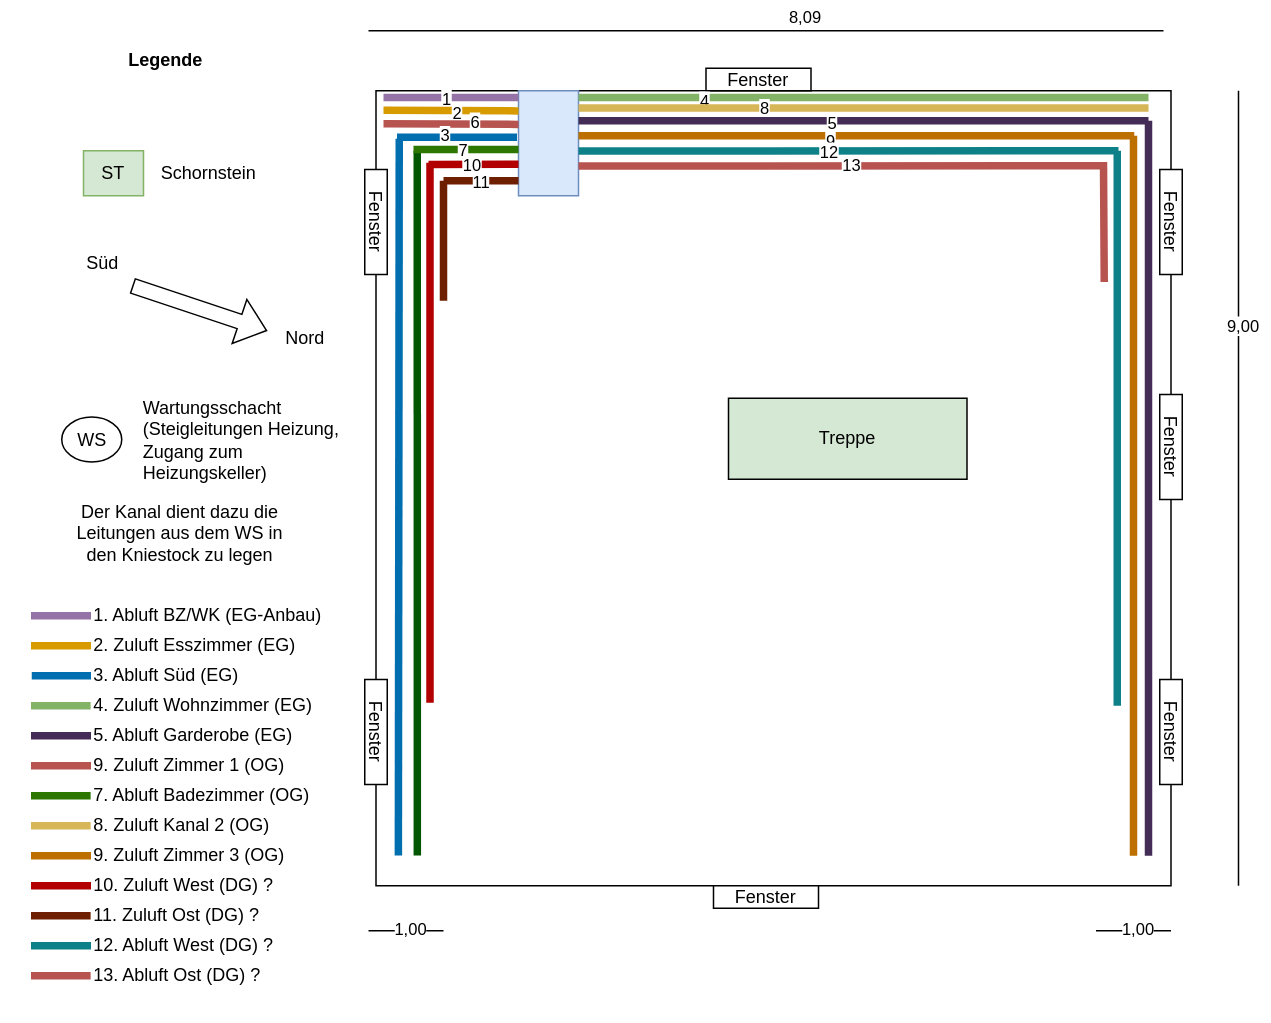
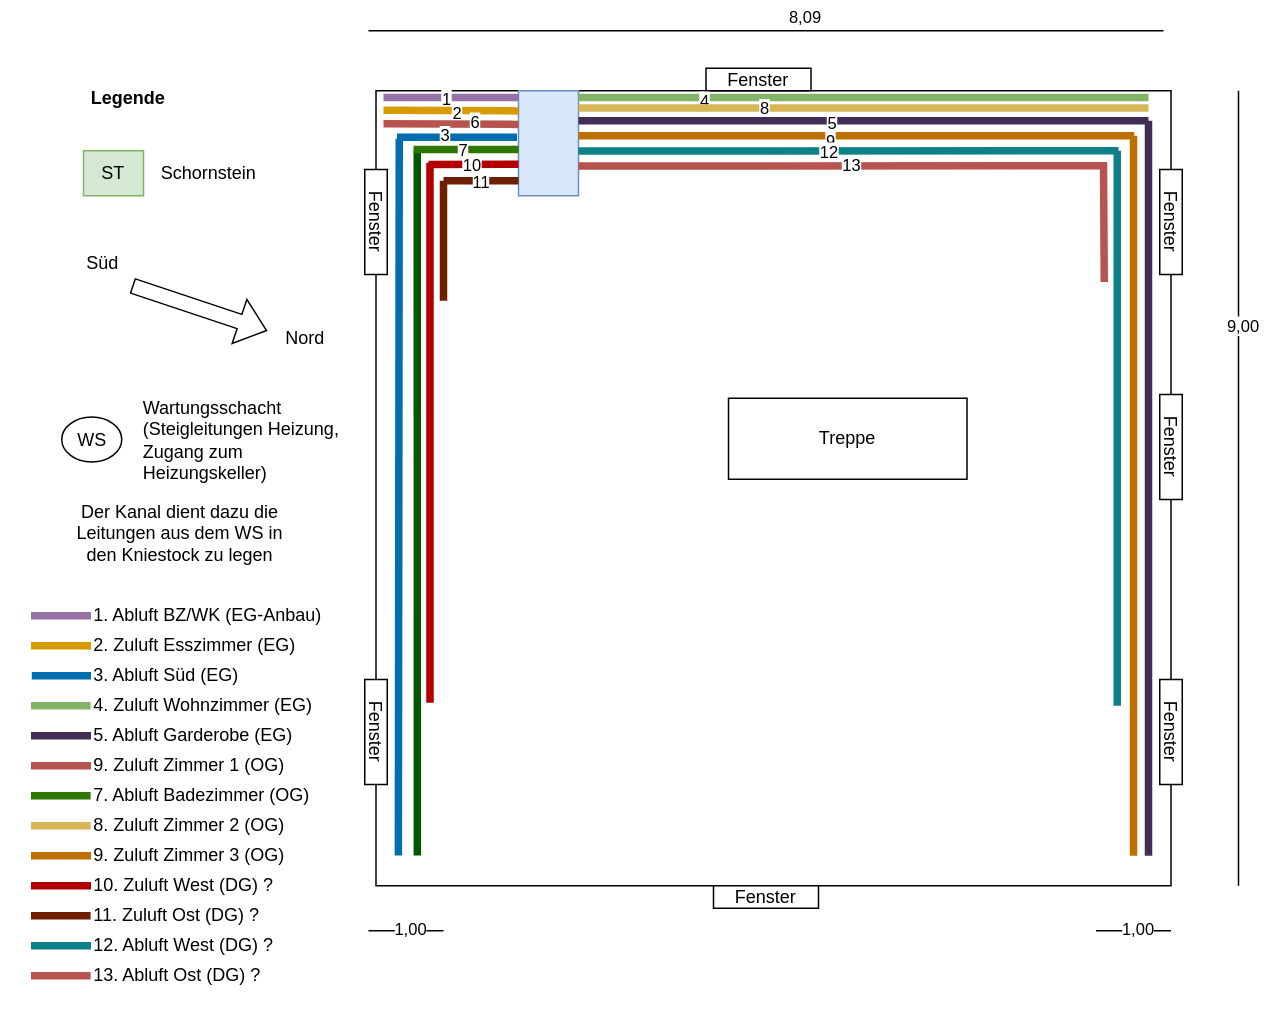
(166, 61) -> (128, 98)
(848, 439) -> (848, 439)
(188, 826) -> (193, 826)
